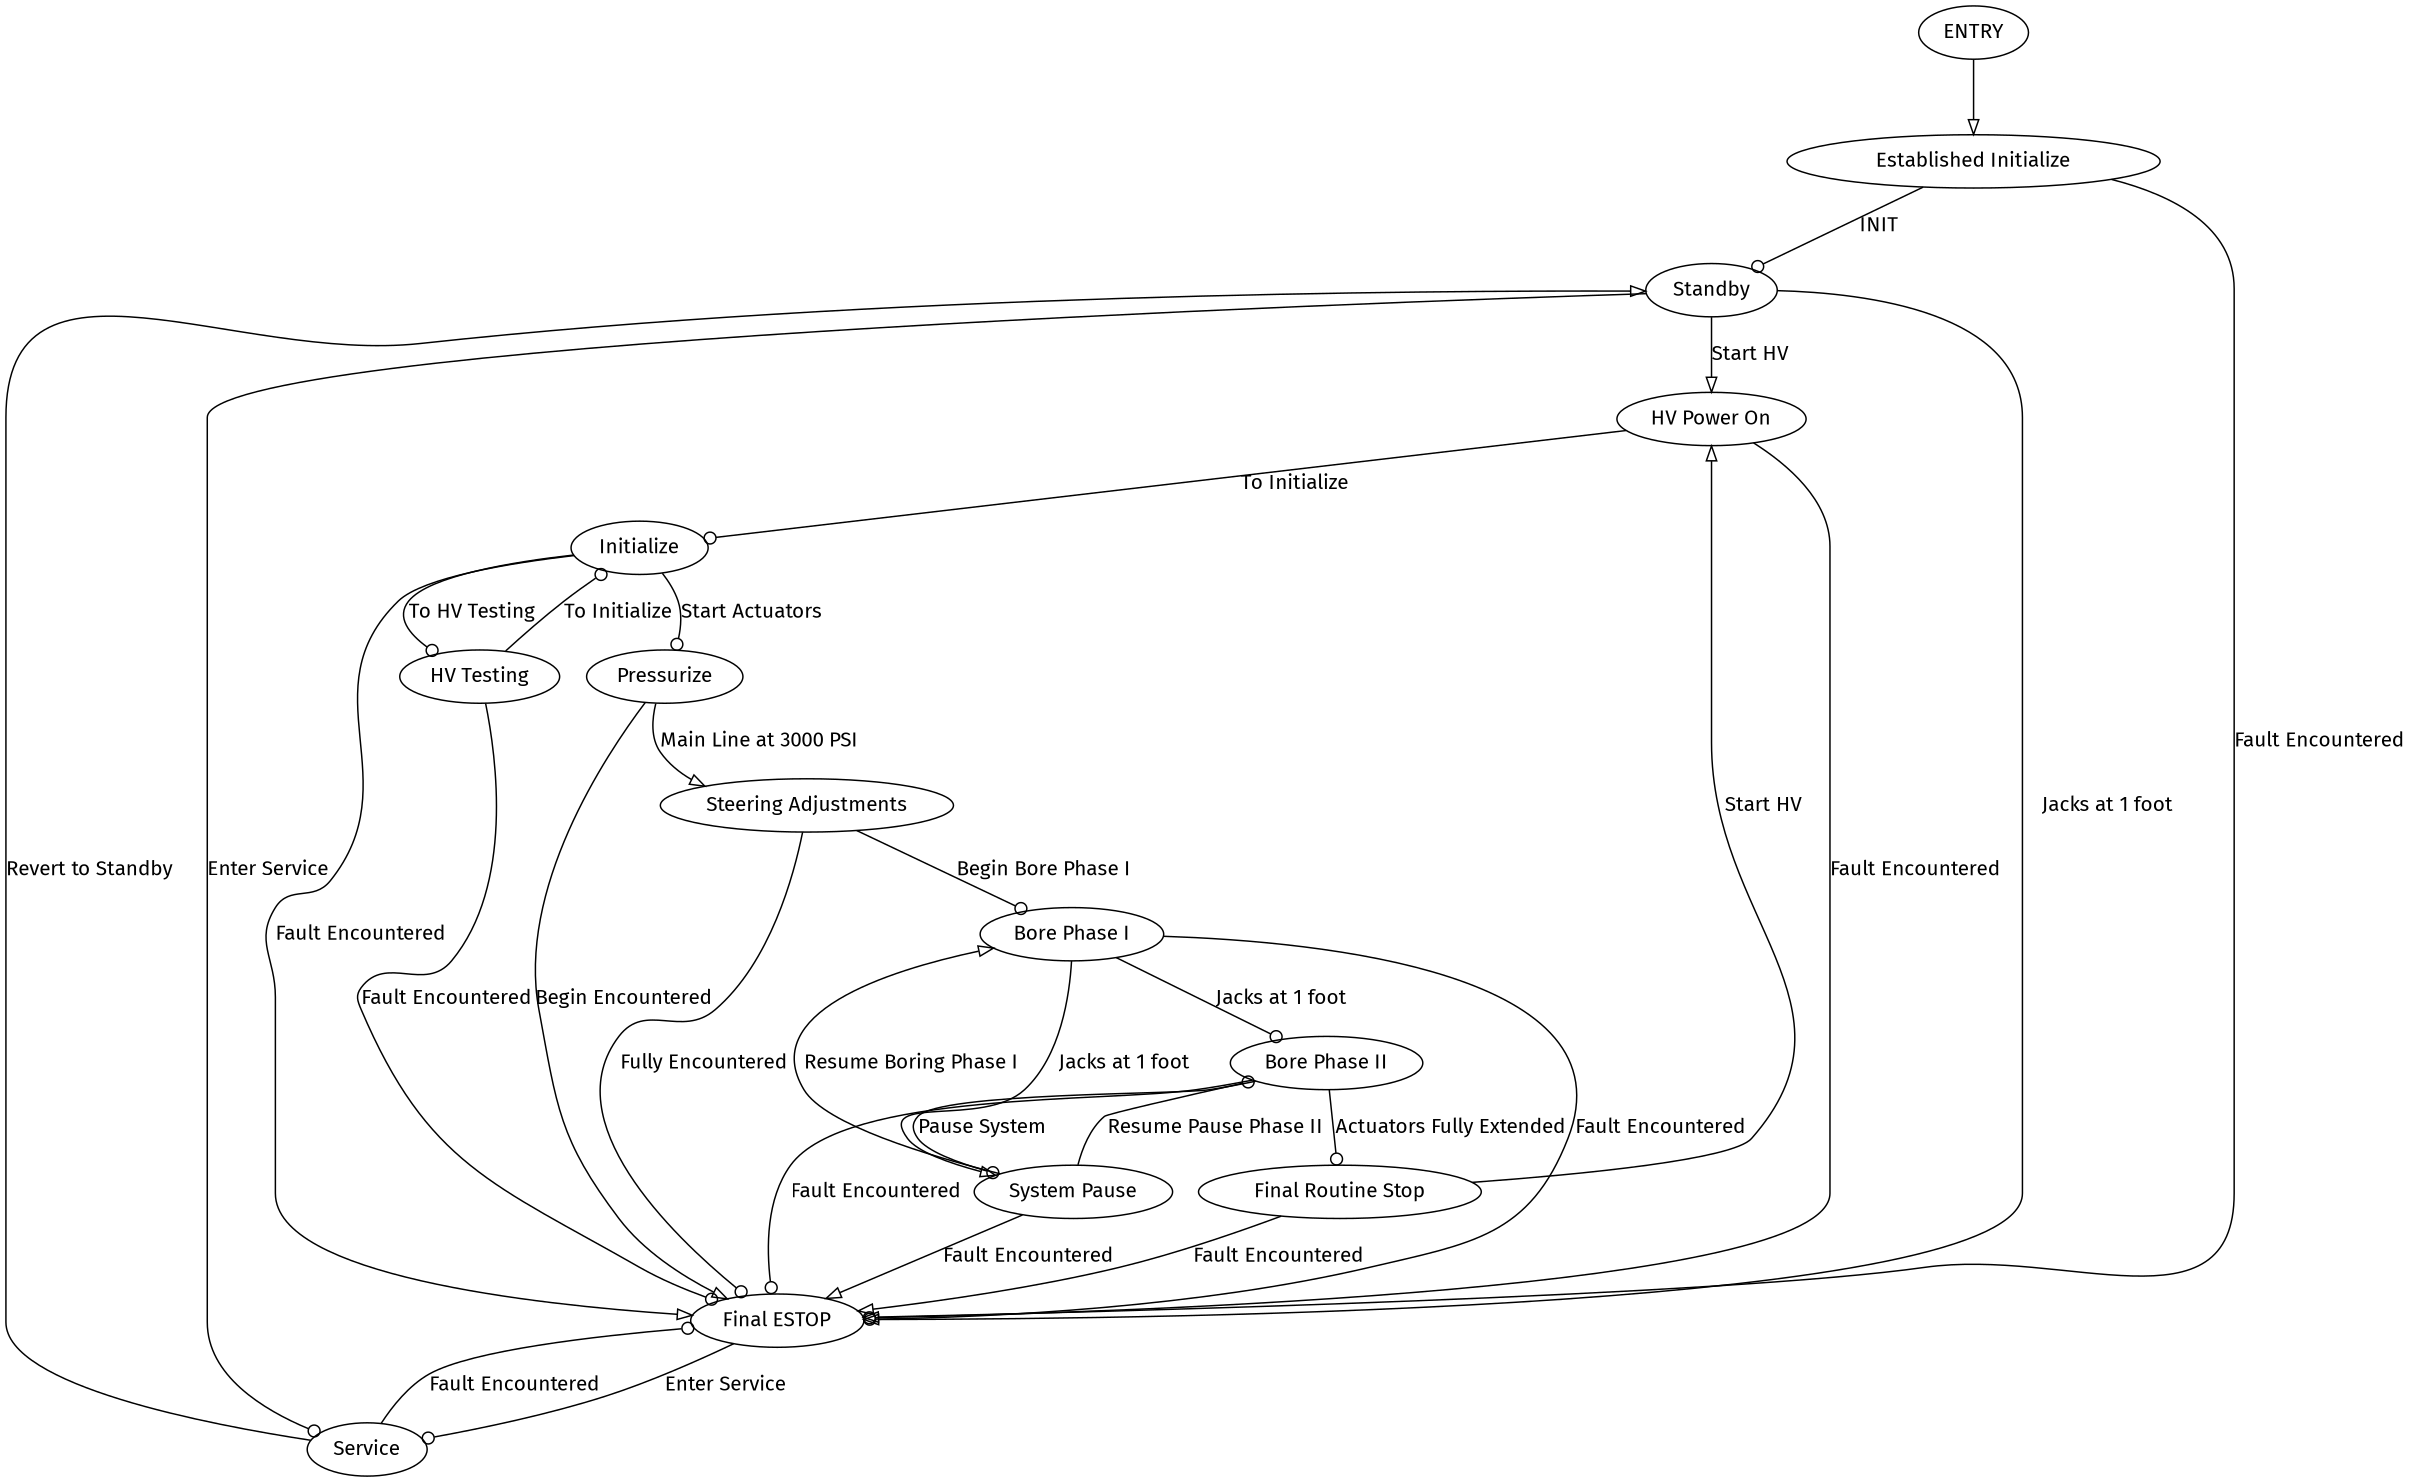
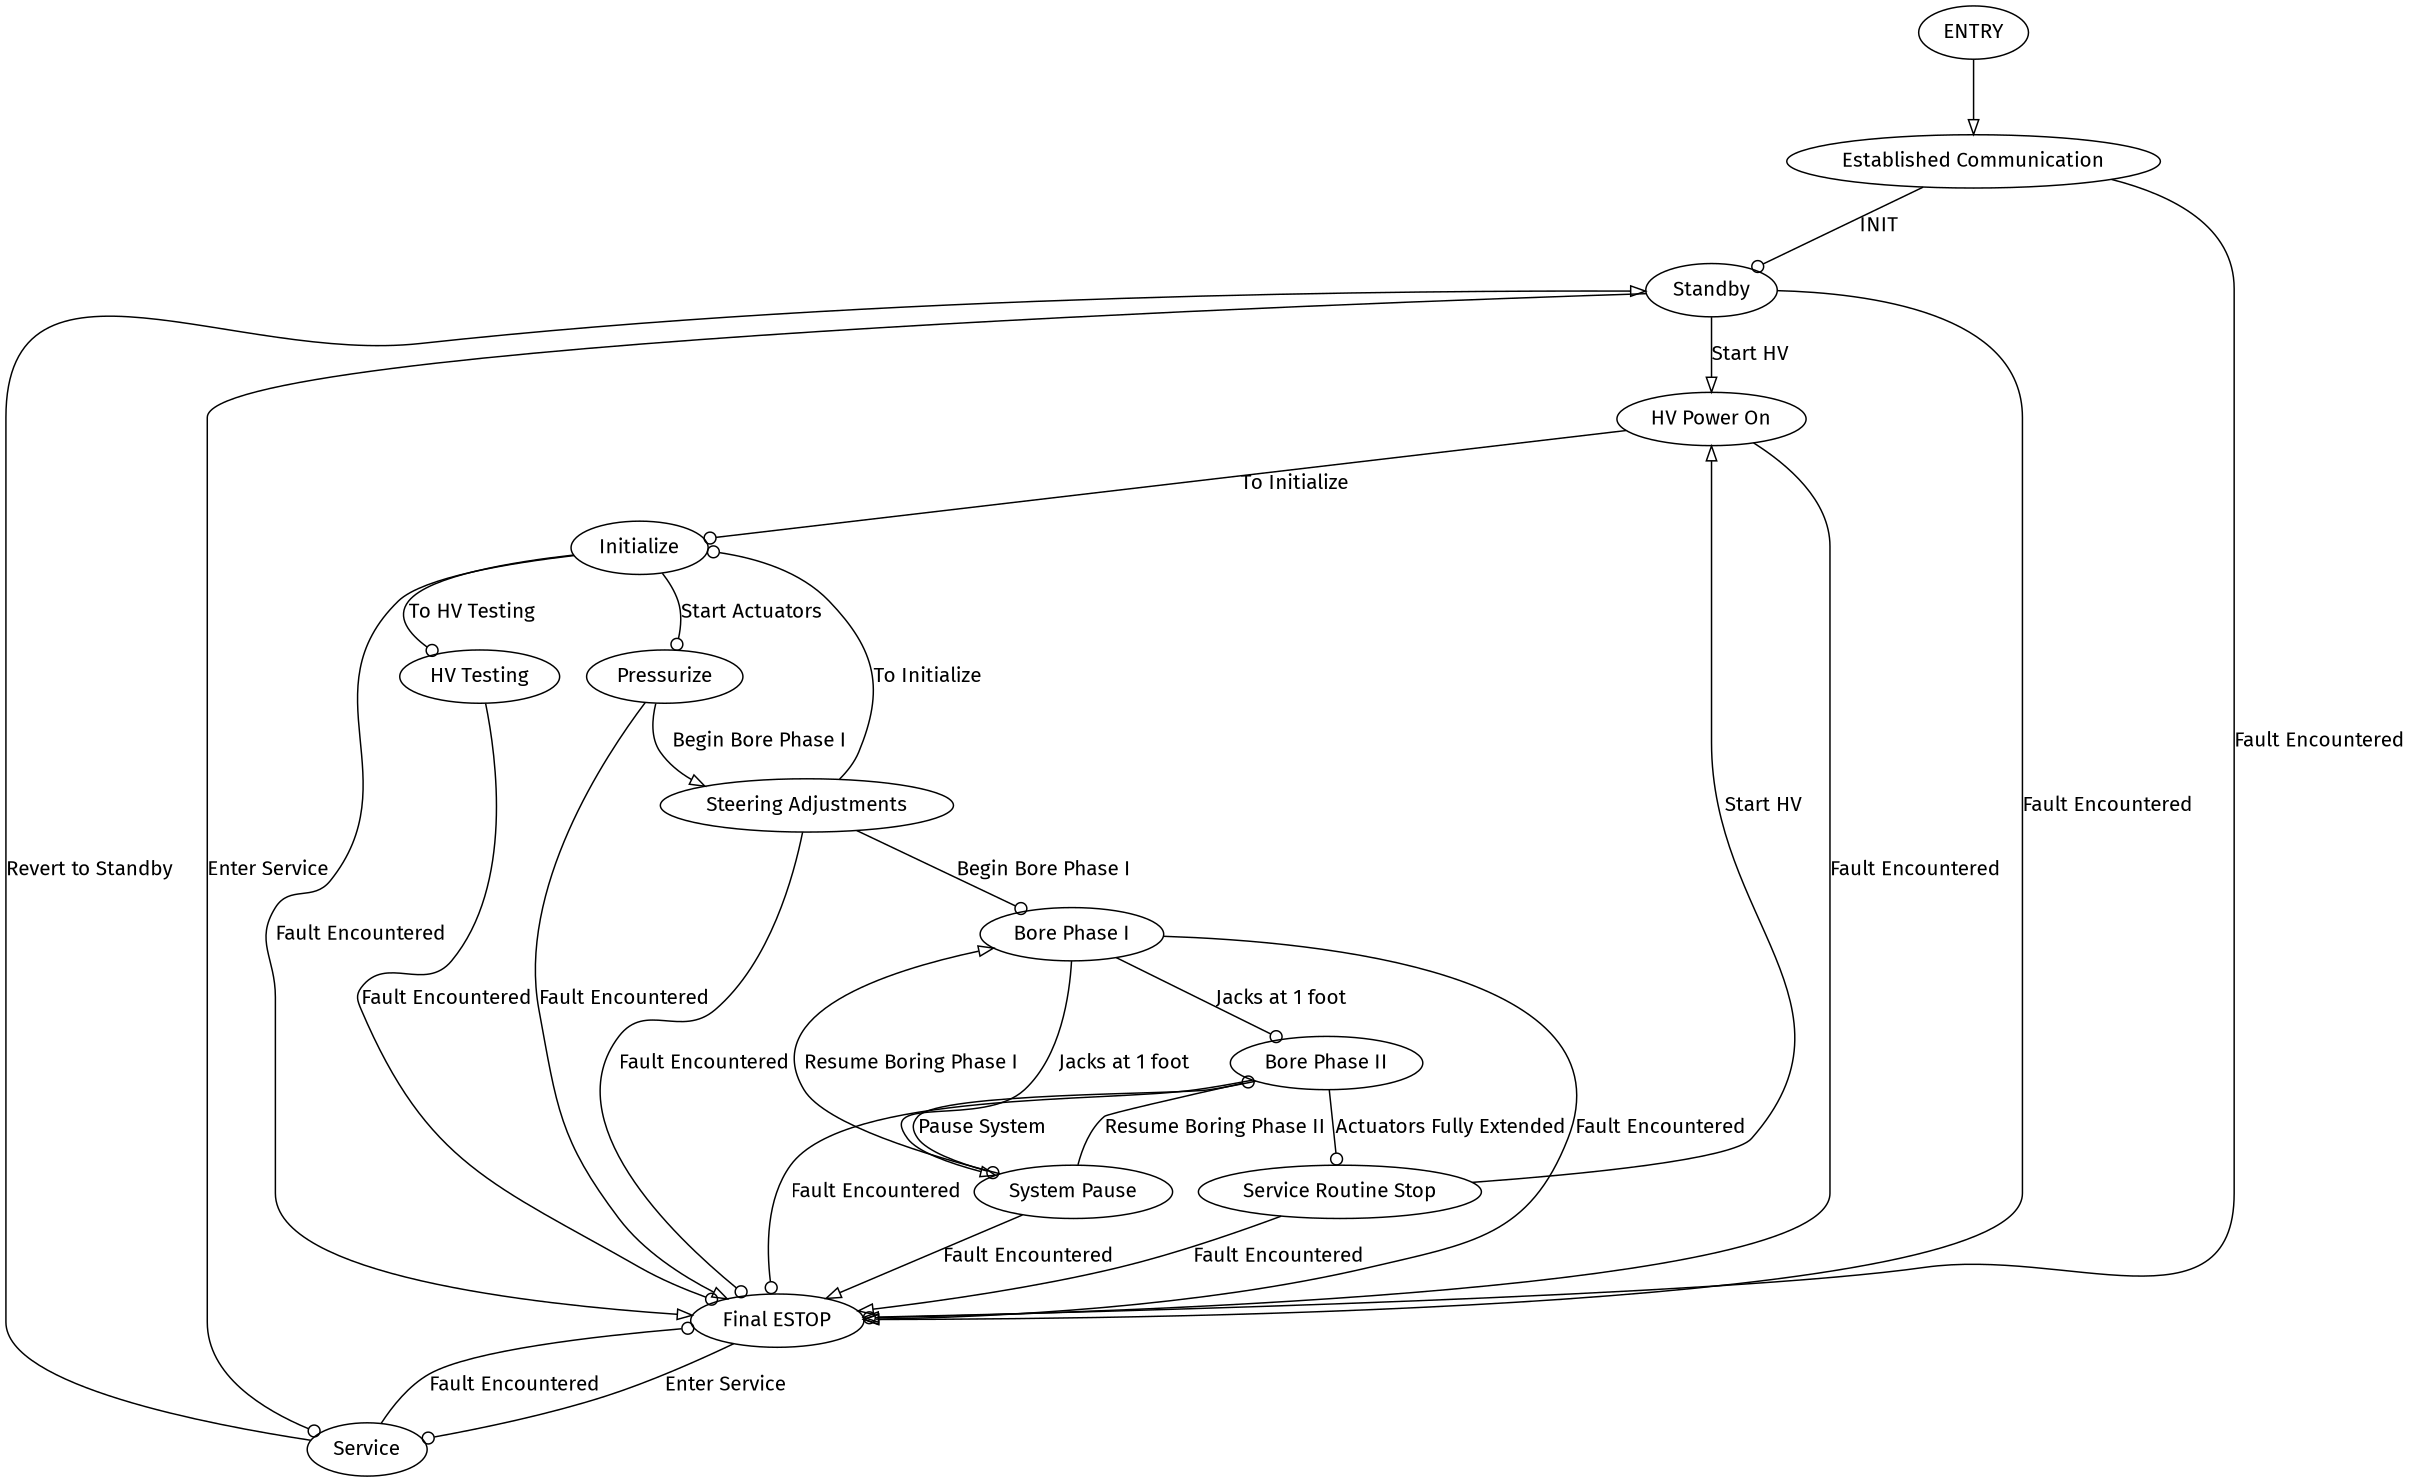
(1974, 161) -> (1974, 161)
(549, 613) -> (854, 631)
(760, 741) -> (760, 741)
(2108, 805) -> (2108, 805)
(624, 999) -> (624, 999)
(704, 1063) -> (704, 1063)
(1216, 1127) -> (1216, 1127)
(1340, 1192) -> (1340, 1192)
(1498, 1227) -> (1498, 1227)
